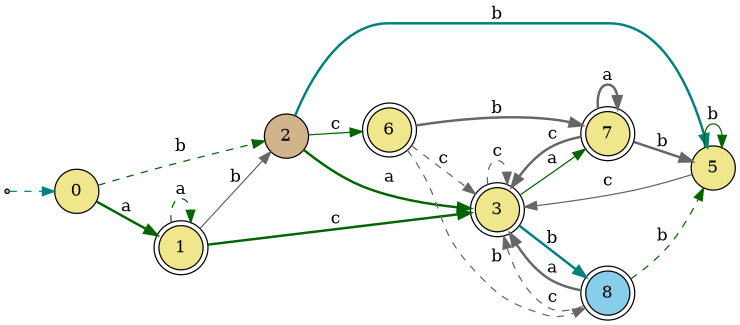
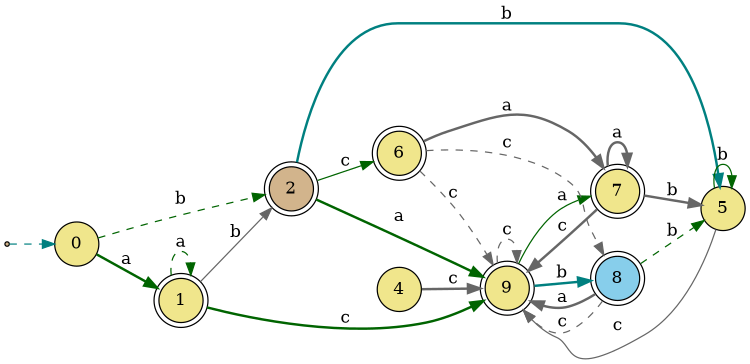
(497, 109) -> (507, 106)
(286, 136) -> (291, 189)
(497, 210) -> (507, 288)
(497, 257) -> (507, 143)
none -> (399, 289)
